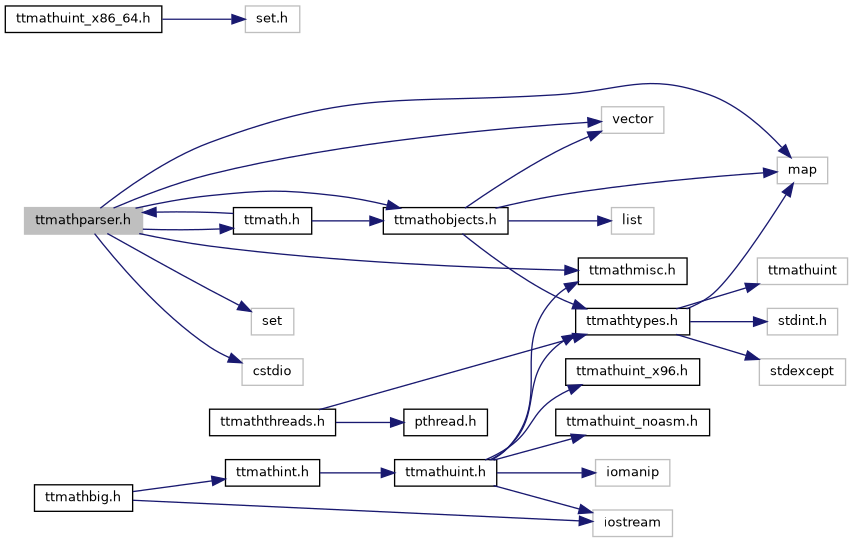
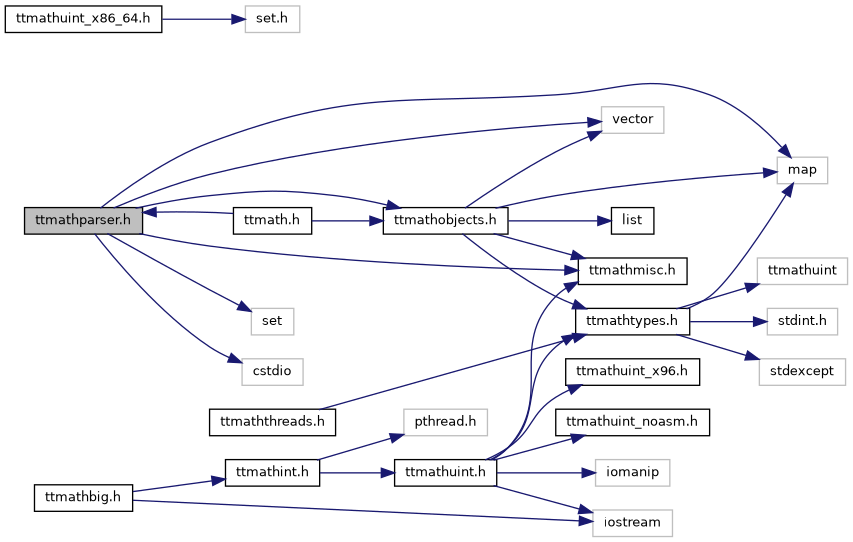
(84, 221) -> (84, 221)
(633, 221) -> (633, 221)
(181, 230) -> none
none -> (533, 244)
(363, 422) -> (354, 449)
(446, 422) -> (446, 422)
